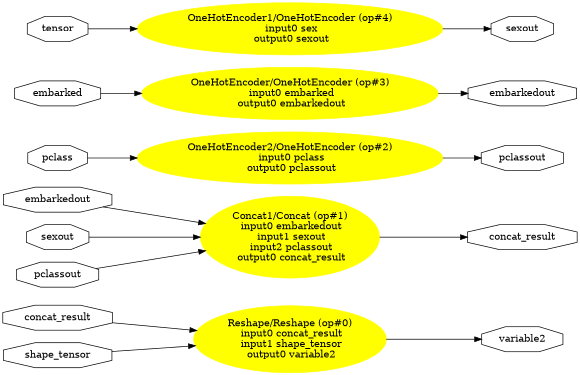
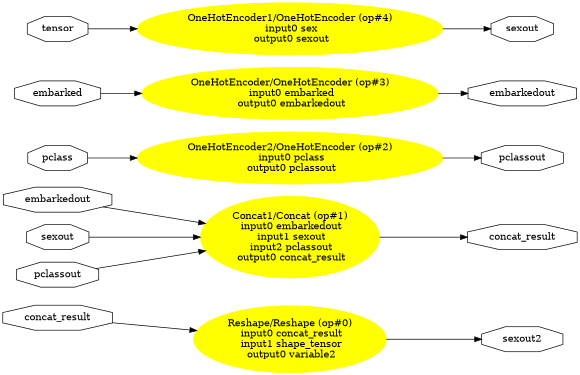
(522, 339) -> (522, 339)
(58, 355) -> none
